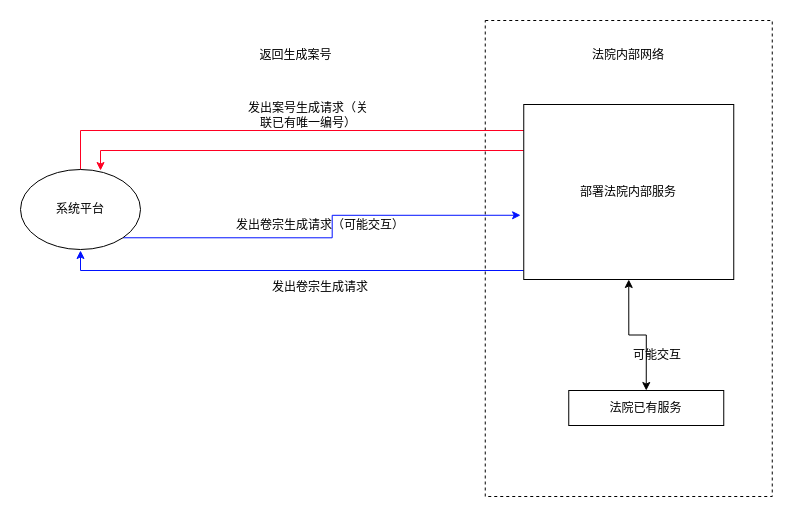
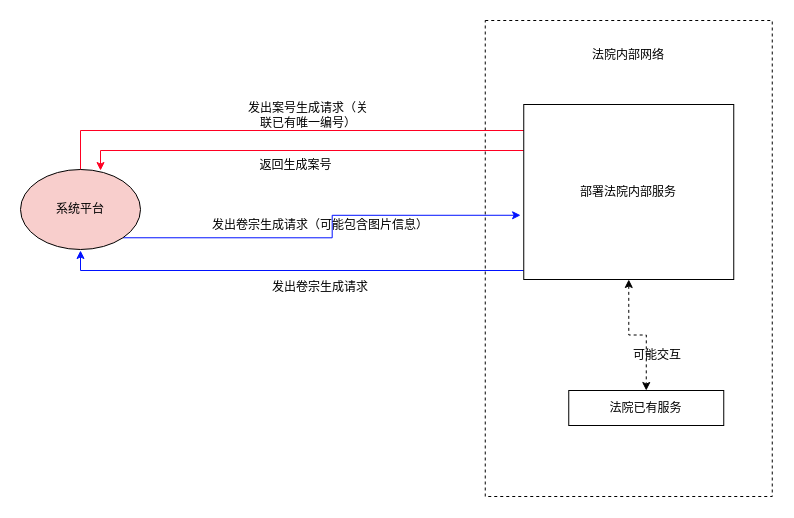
(296, 56) -> (296, 166)
(81, 210) -> (81, 210)
(321, 226) -> (321, 226)
(637, 335) -> (637, 335)
